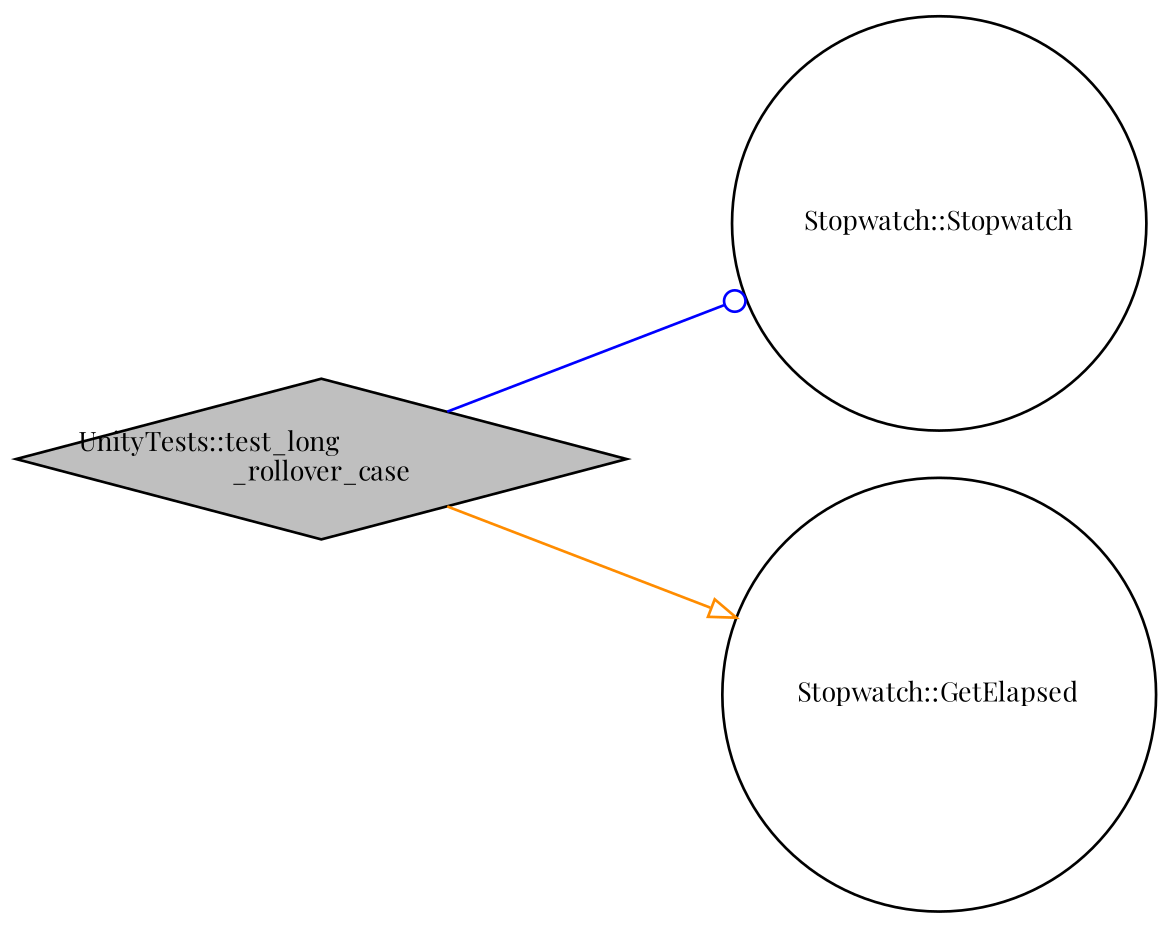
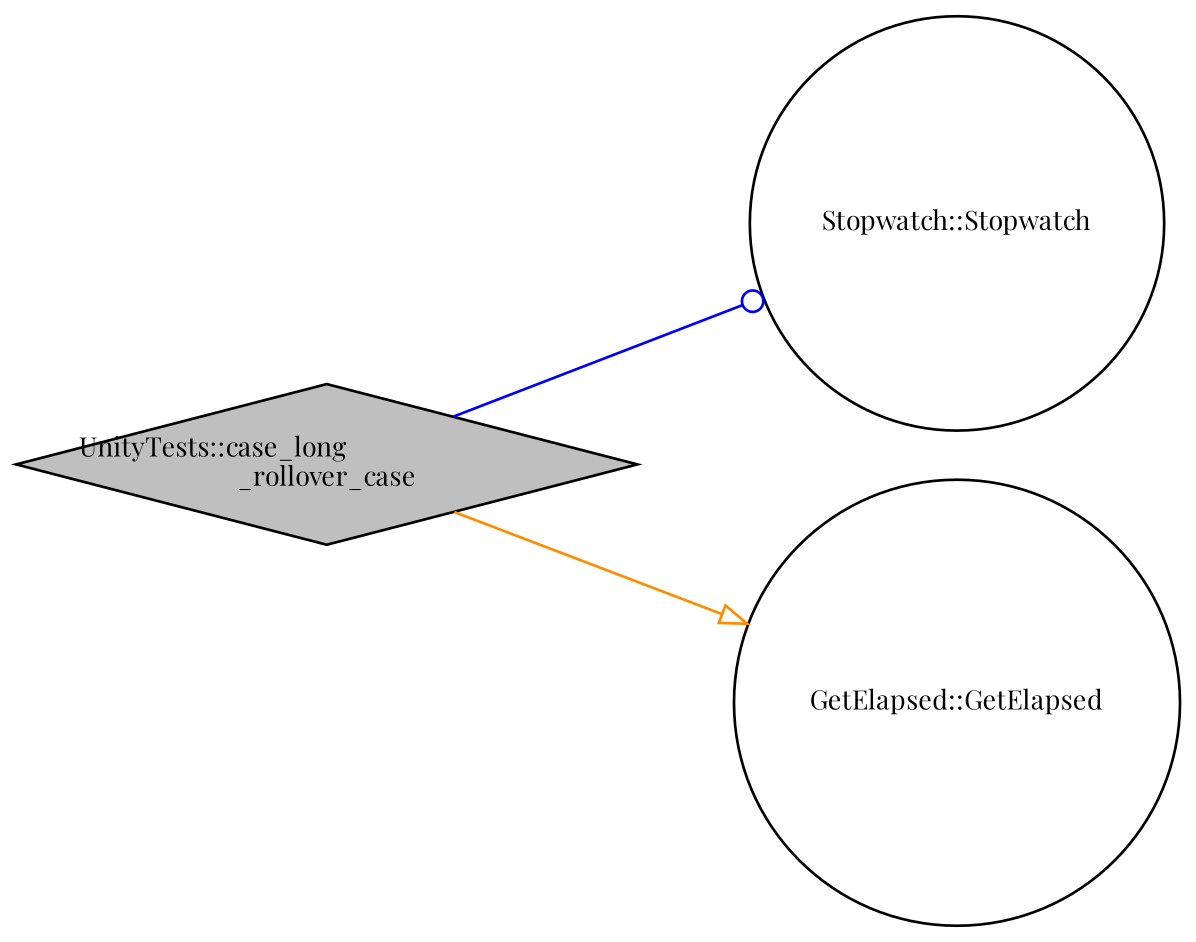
(321, 459) -> (327, 464)
(939, 695) -> (957, 703)
